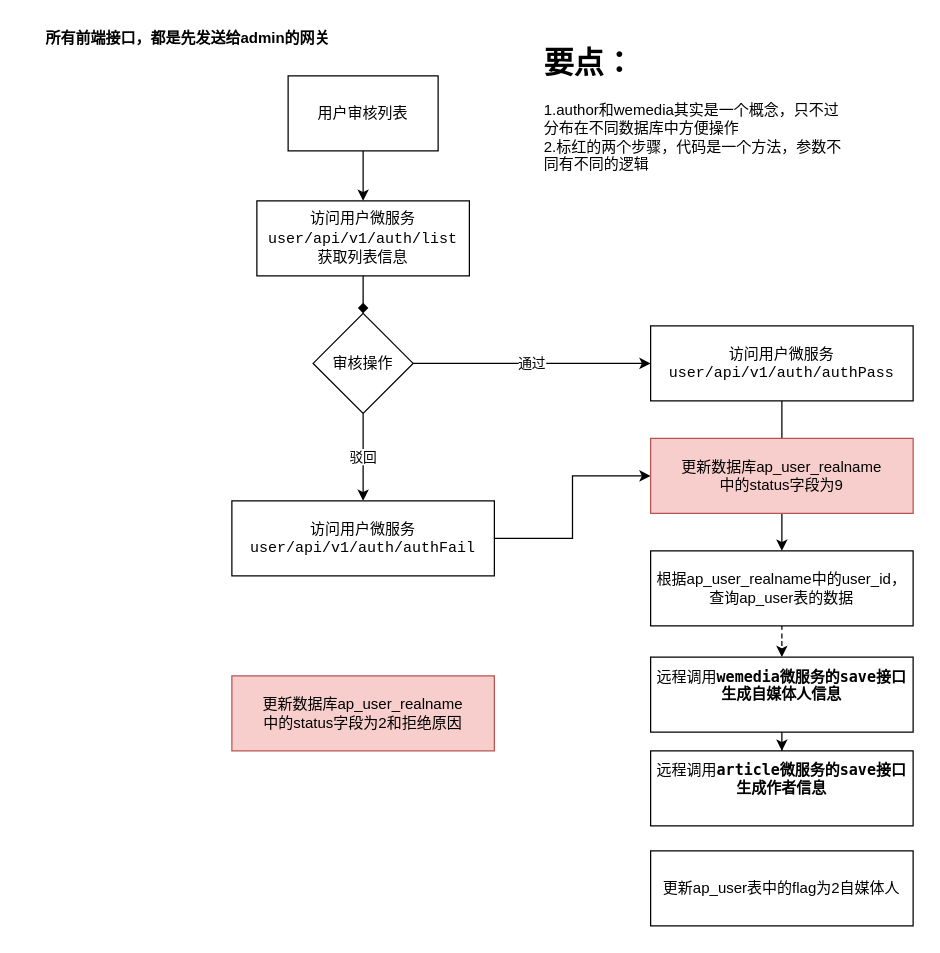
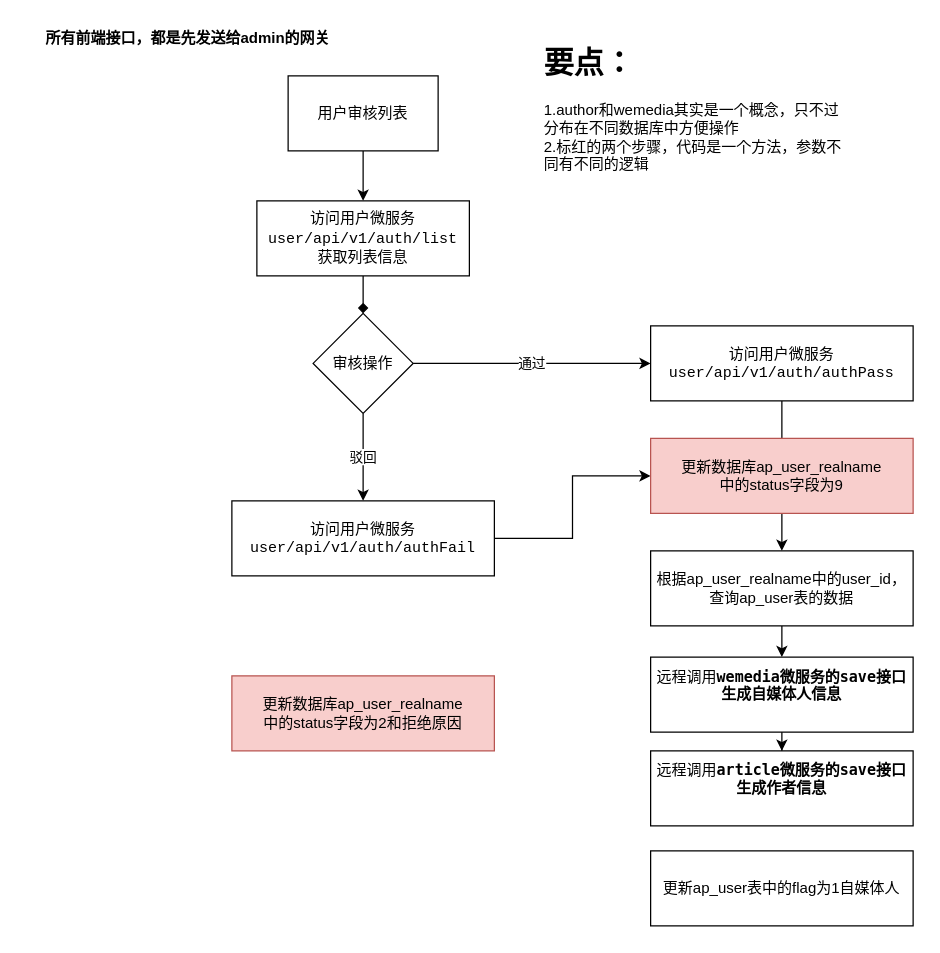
(782, 644) -> (782, 644)
(782, 888) -> (782, 888)
